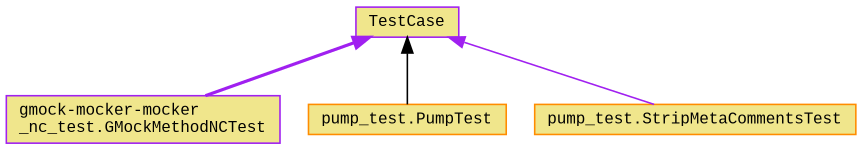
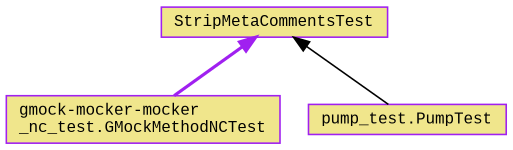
(407, 22) -> (274, 22)
(407, 119) -> (407, 119)
(695, 119) -> none
